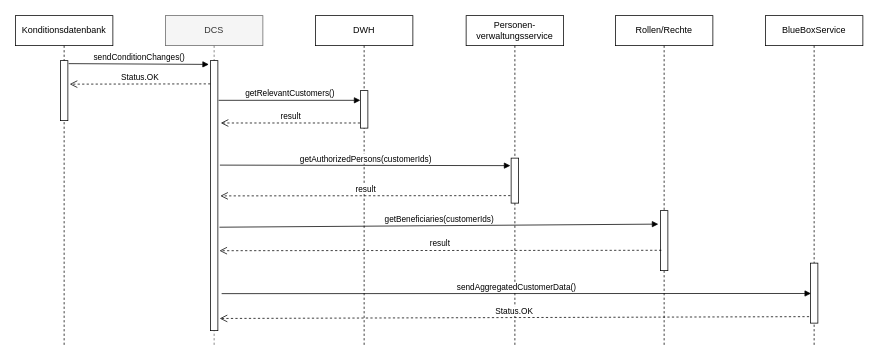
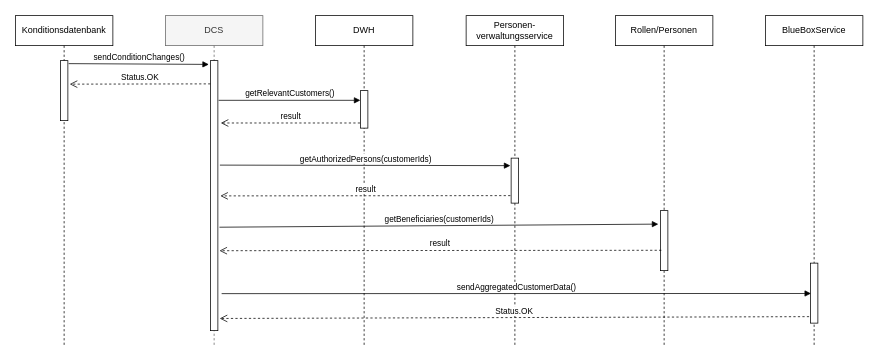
(664, 30) -> (664, 30)
